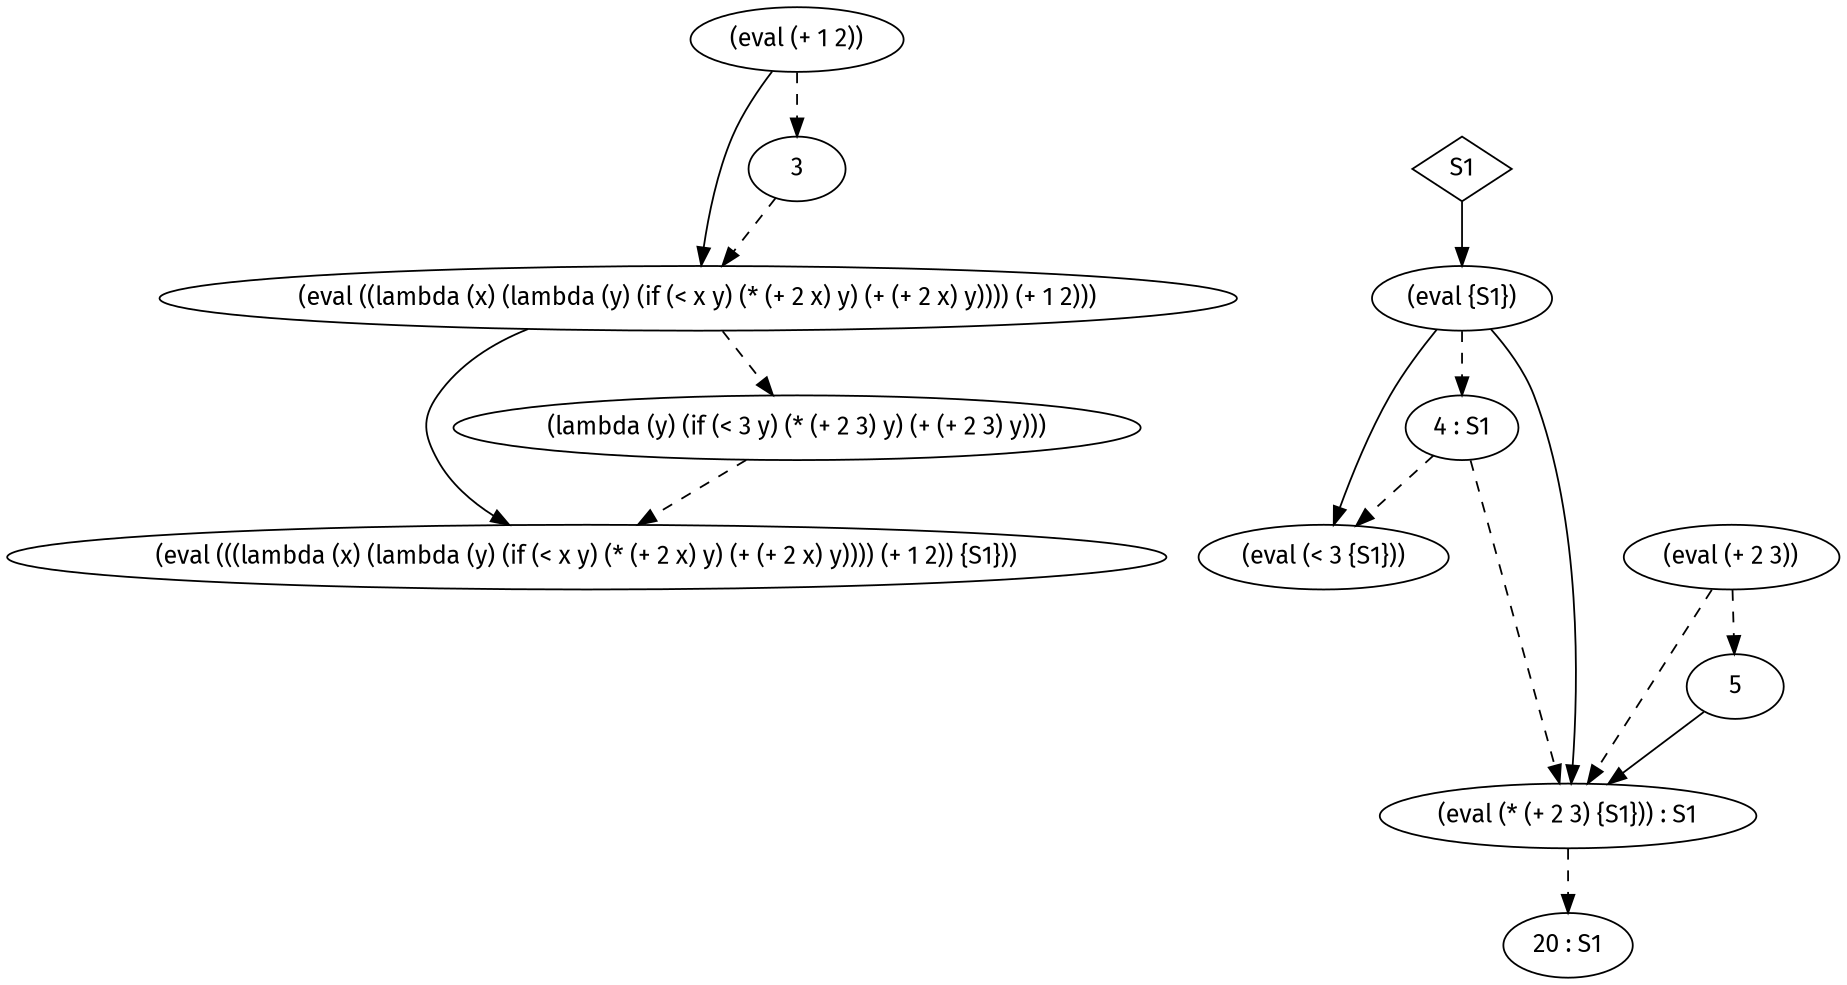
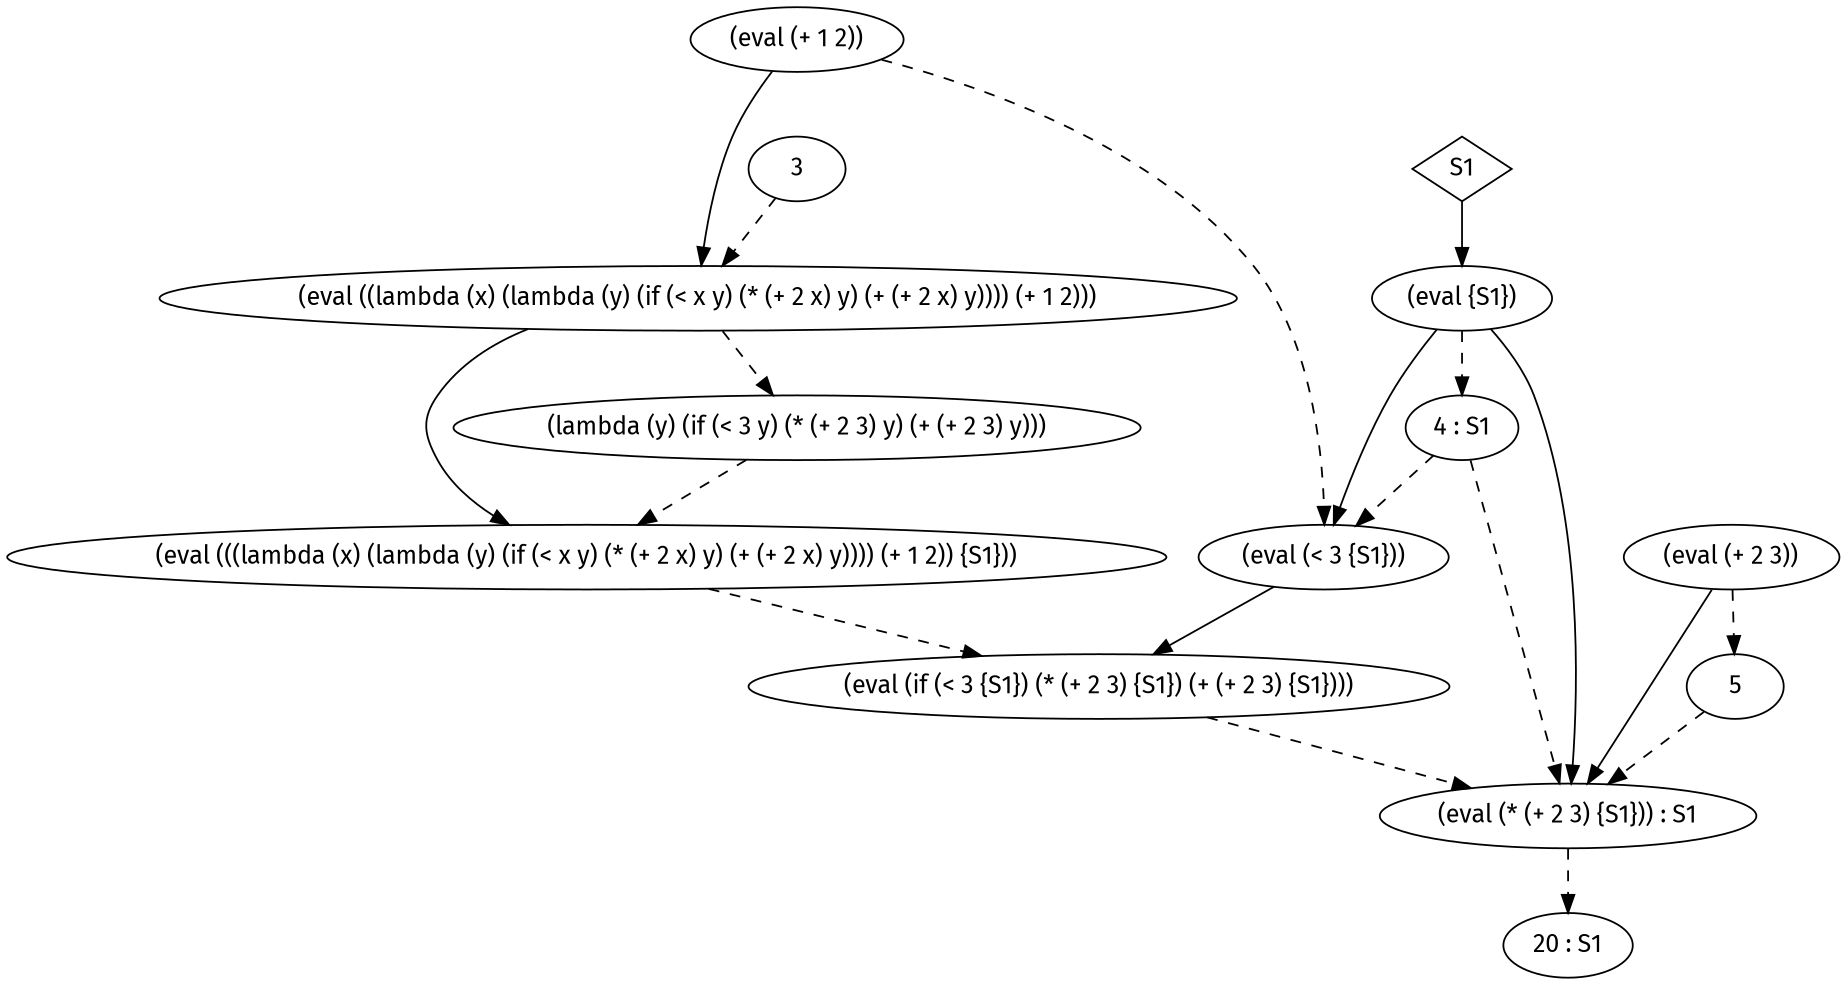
(797, 95) -> (1190, 204)
(1655, 679) -> (1655, 679)
none -> (1099, 687)
(1663, 743) -> (1663, 743)
